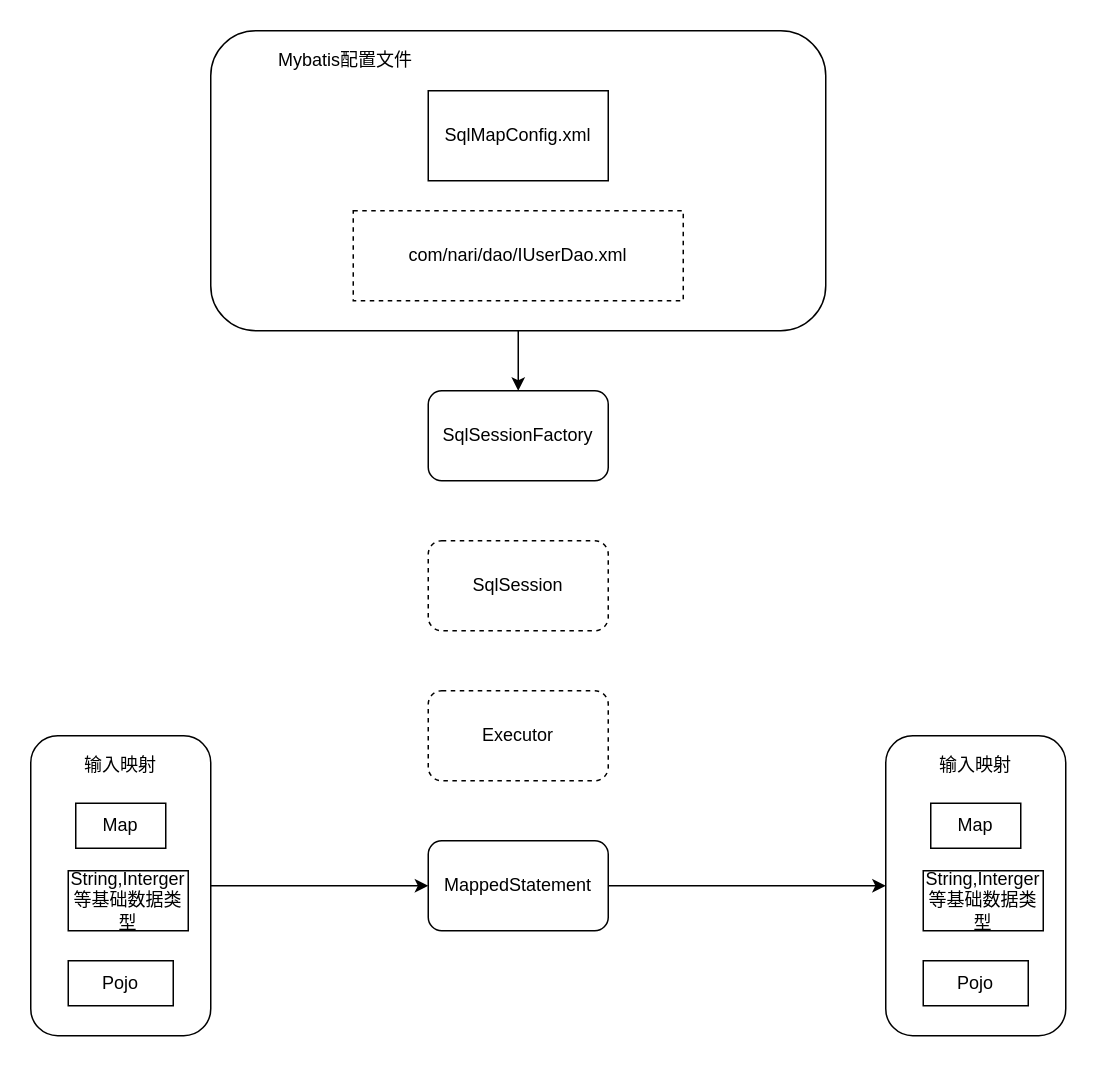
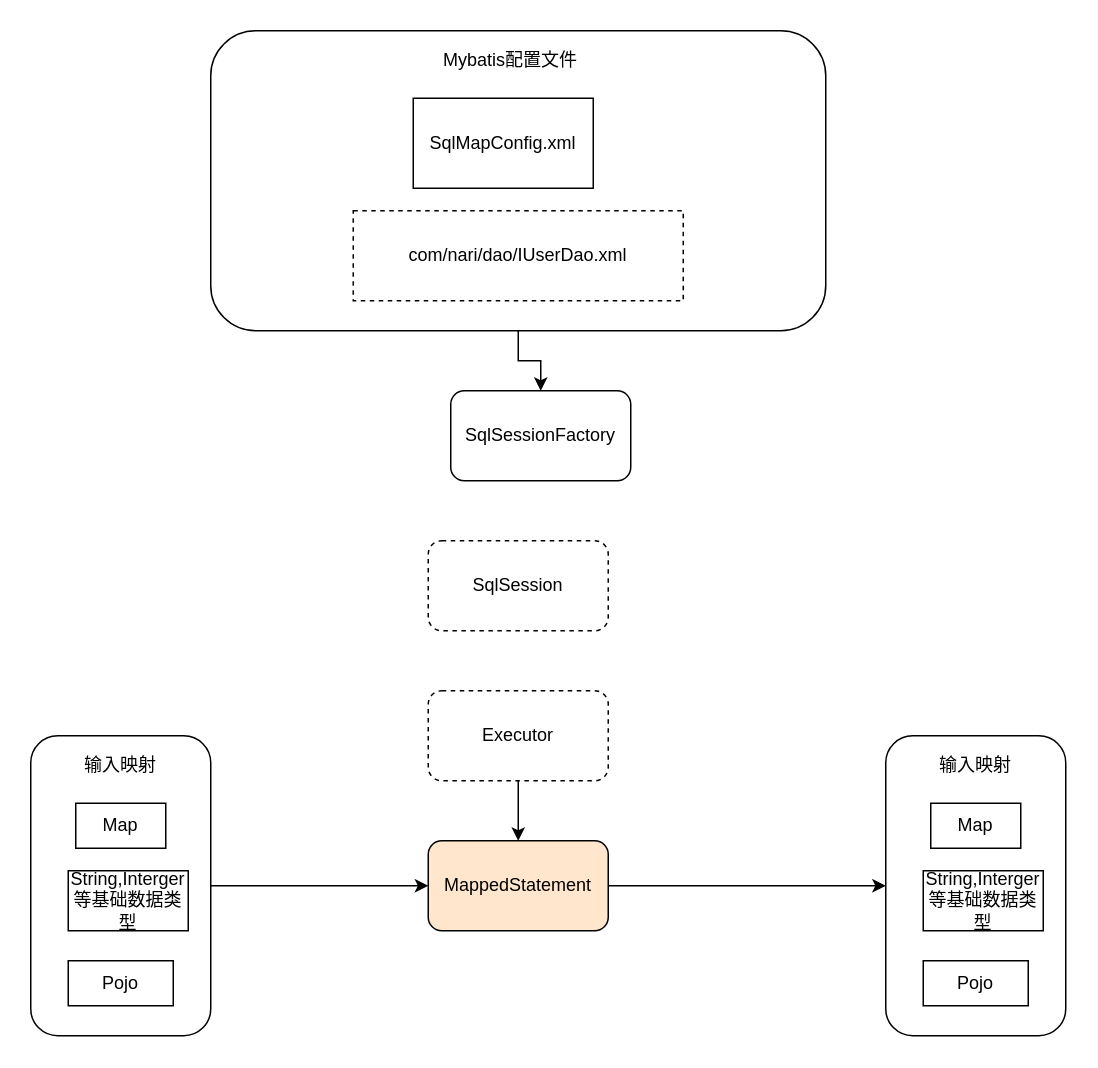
(346, 61) -> (511, 61)
(518, 136) -> (503, 143)
(518, 436) -> (541, 436)
none -> (518, 806)
(518, 886) -> (518, 886)
